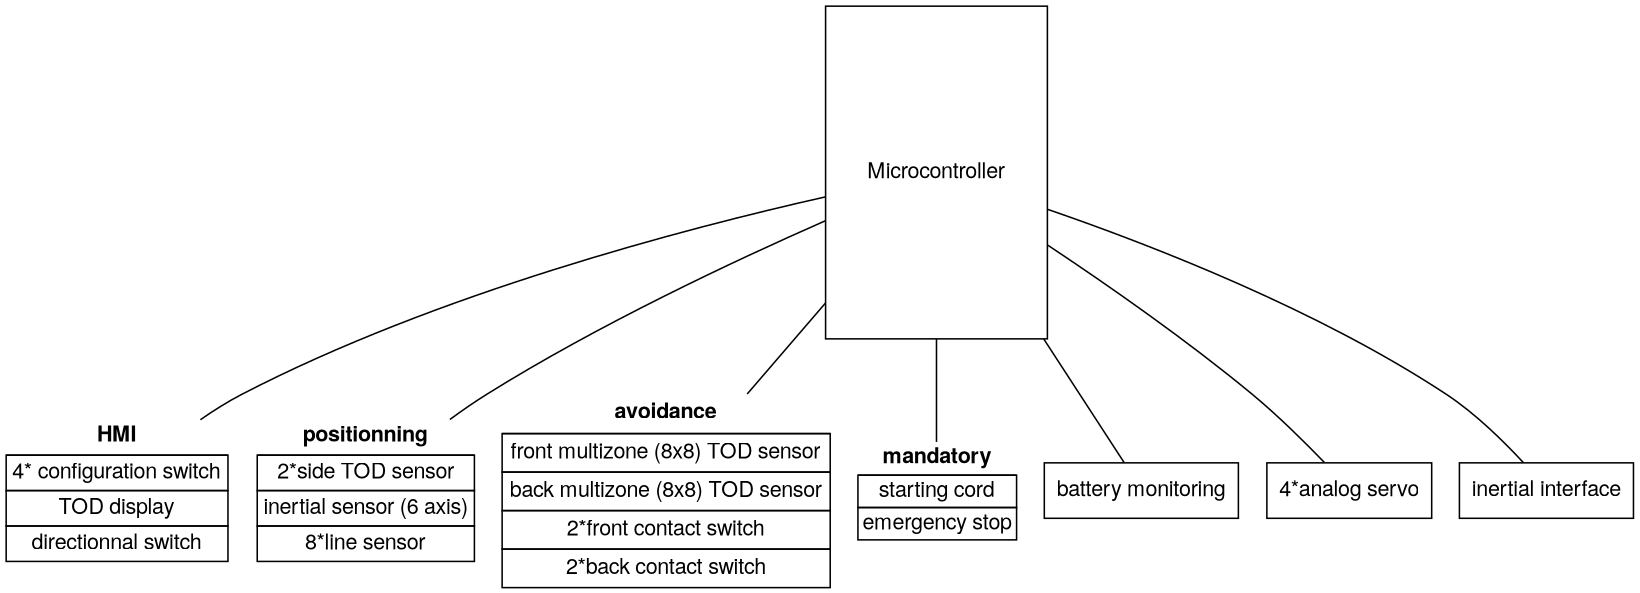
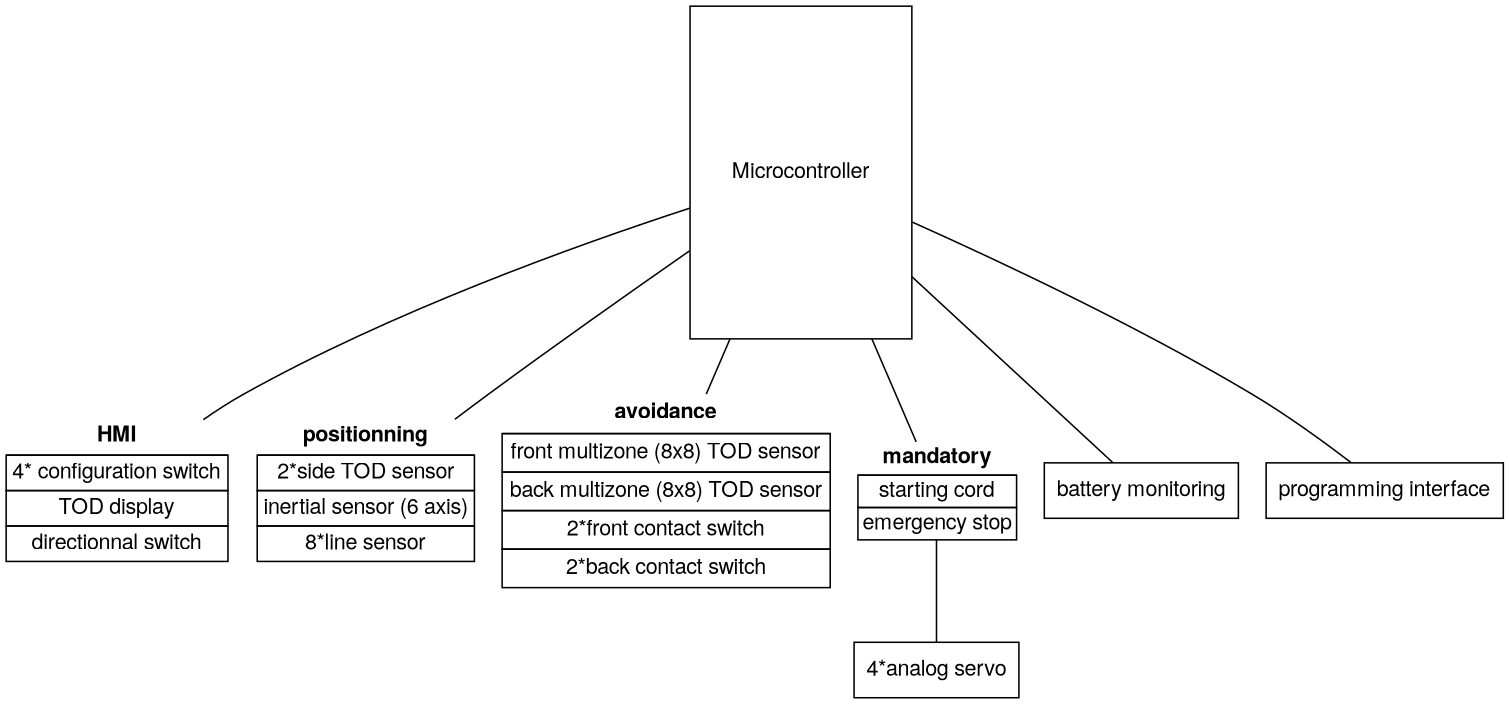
(1192, 347) -> (936, 591)
(1546, 491) -> (1385, 491)
